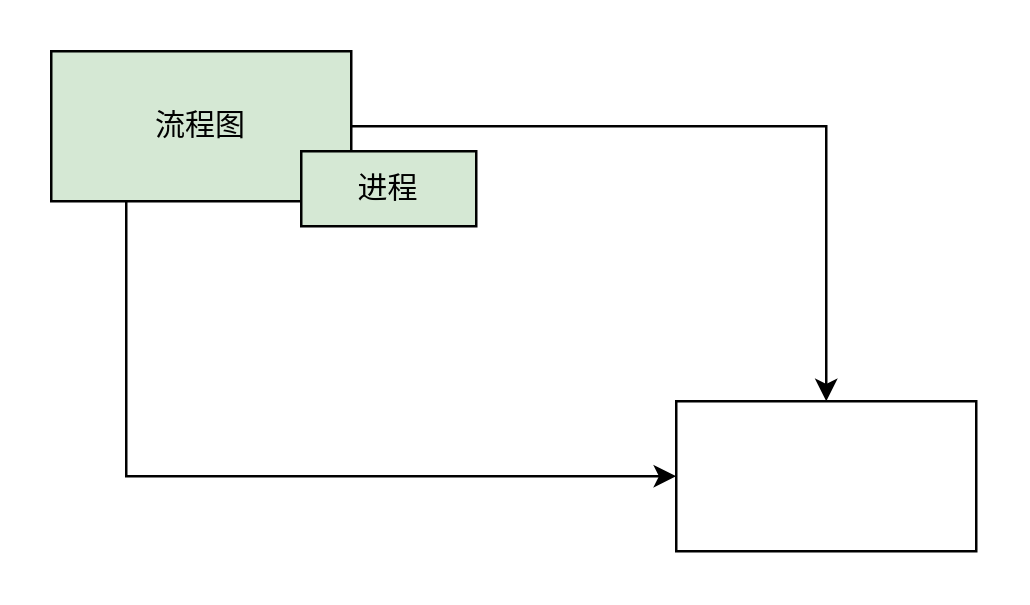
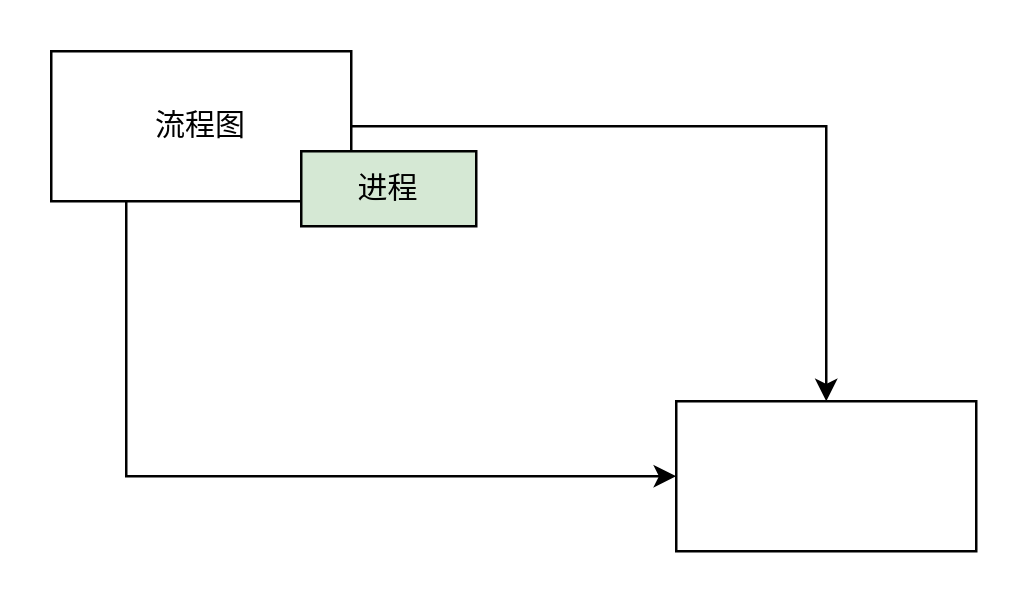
(201, 126) -> (201, 126)
